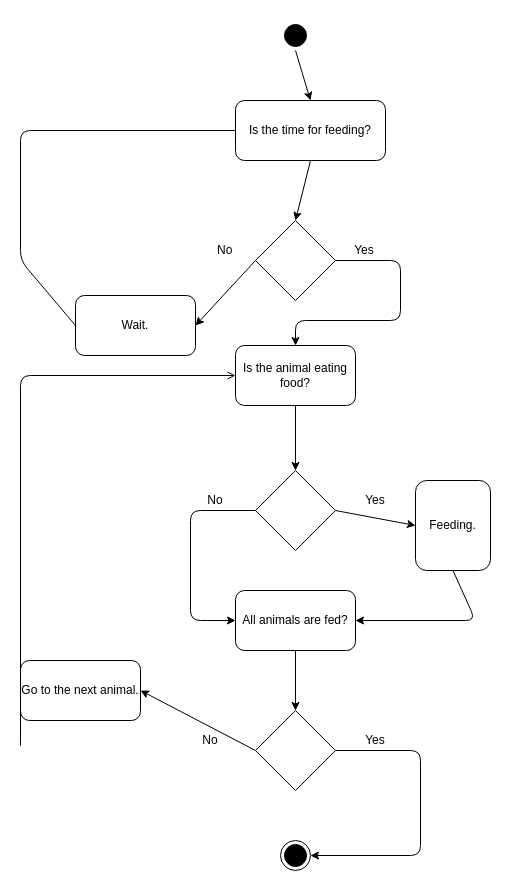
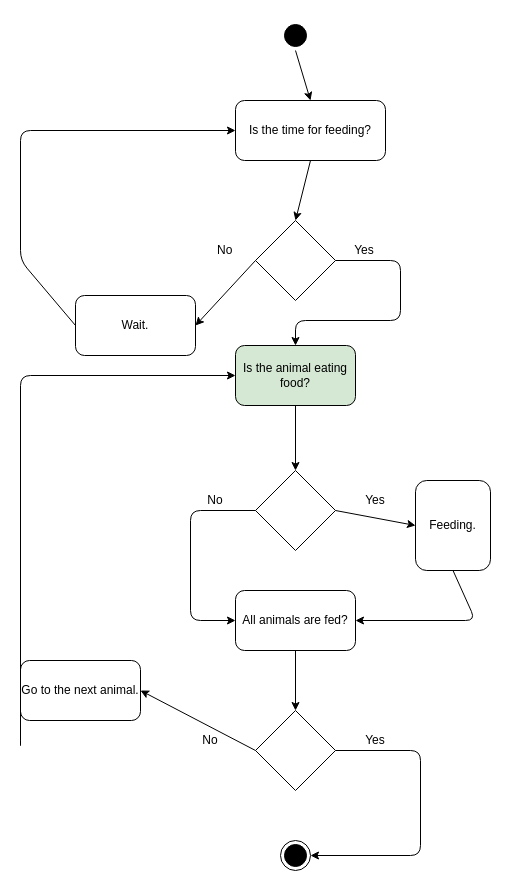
(230, 131) -> (227, 131)
(228, 376) -> (227, 376)
(296, 376) -> (296, 376)
